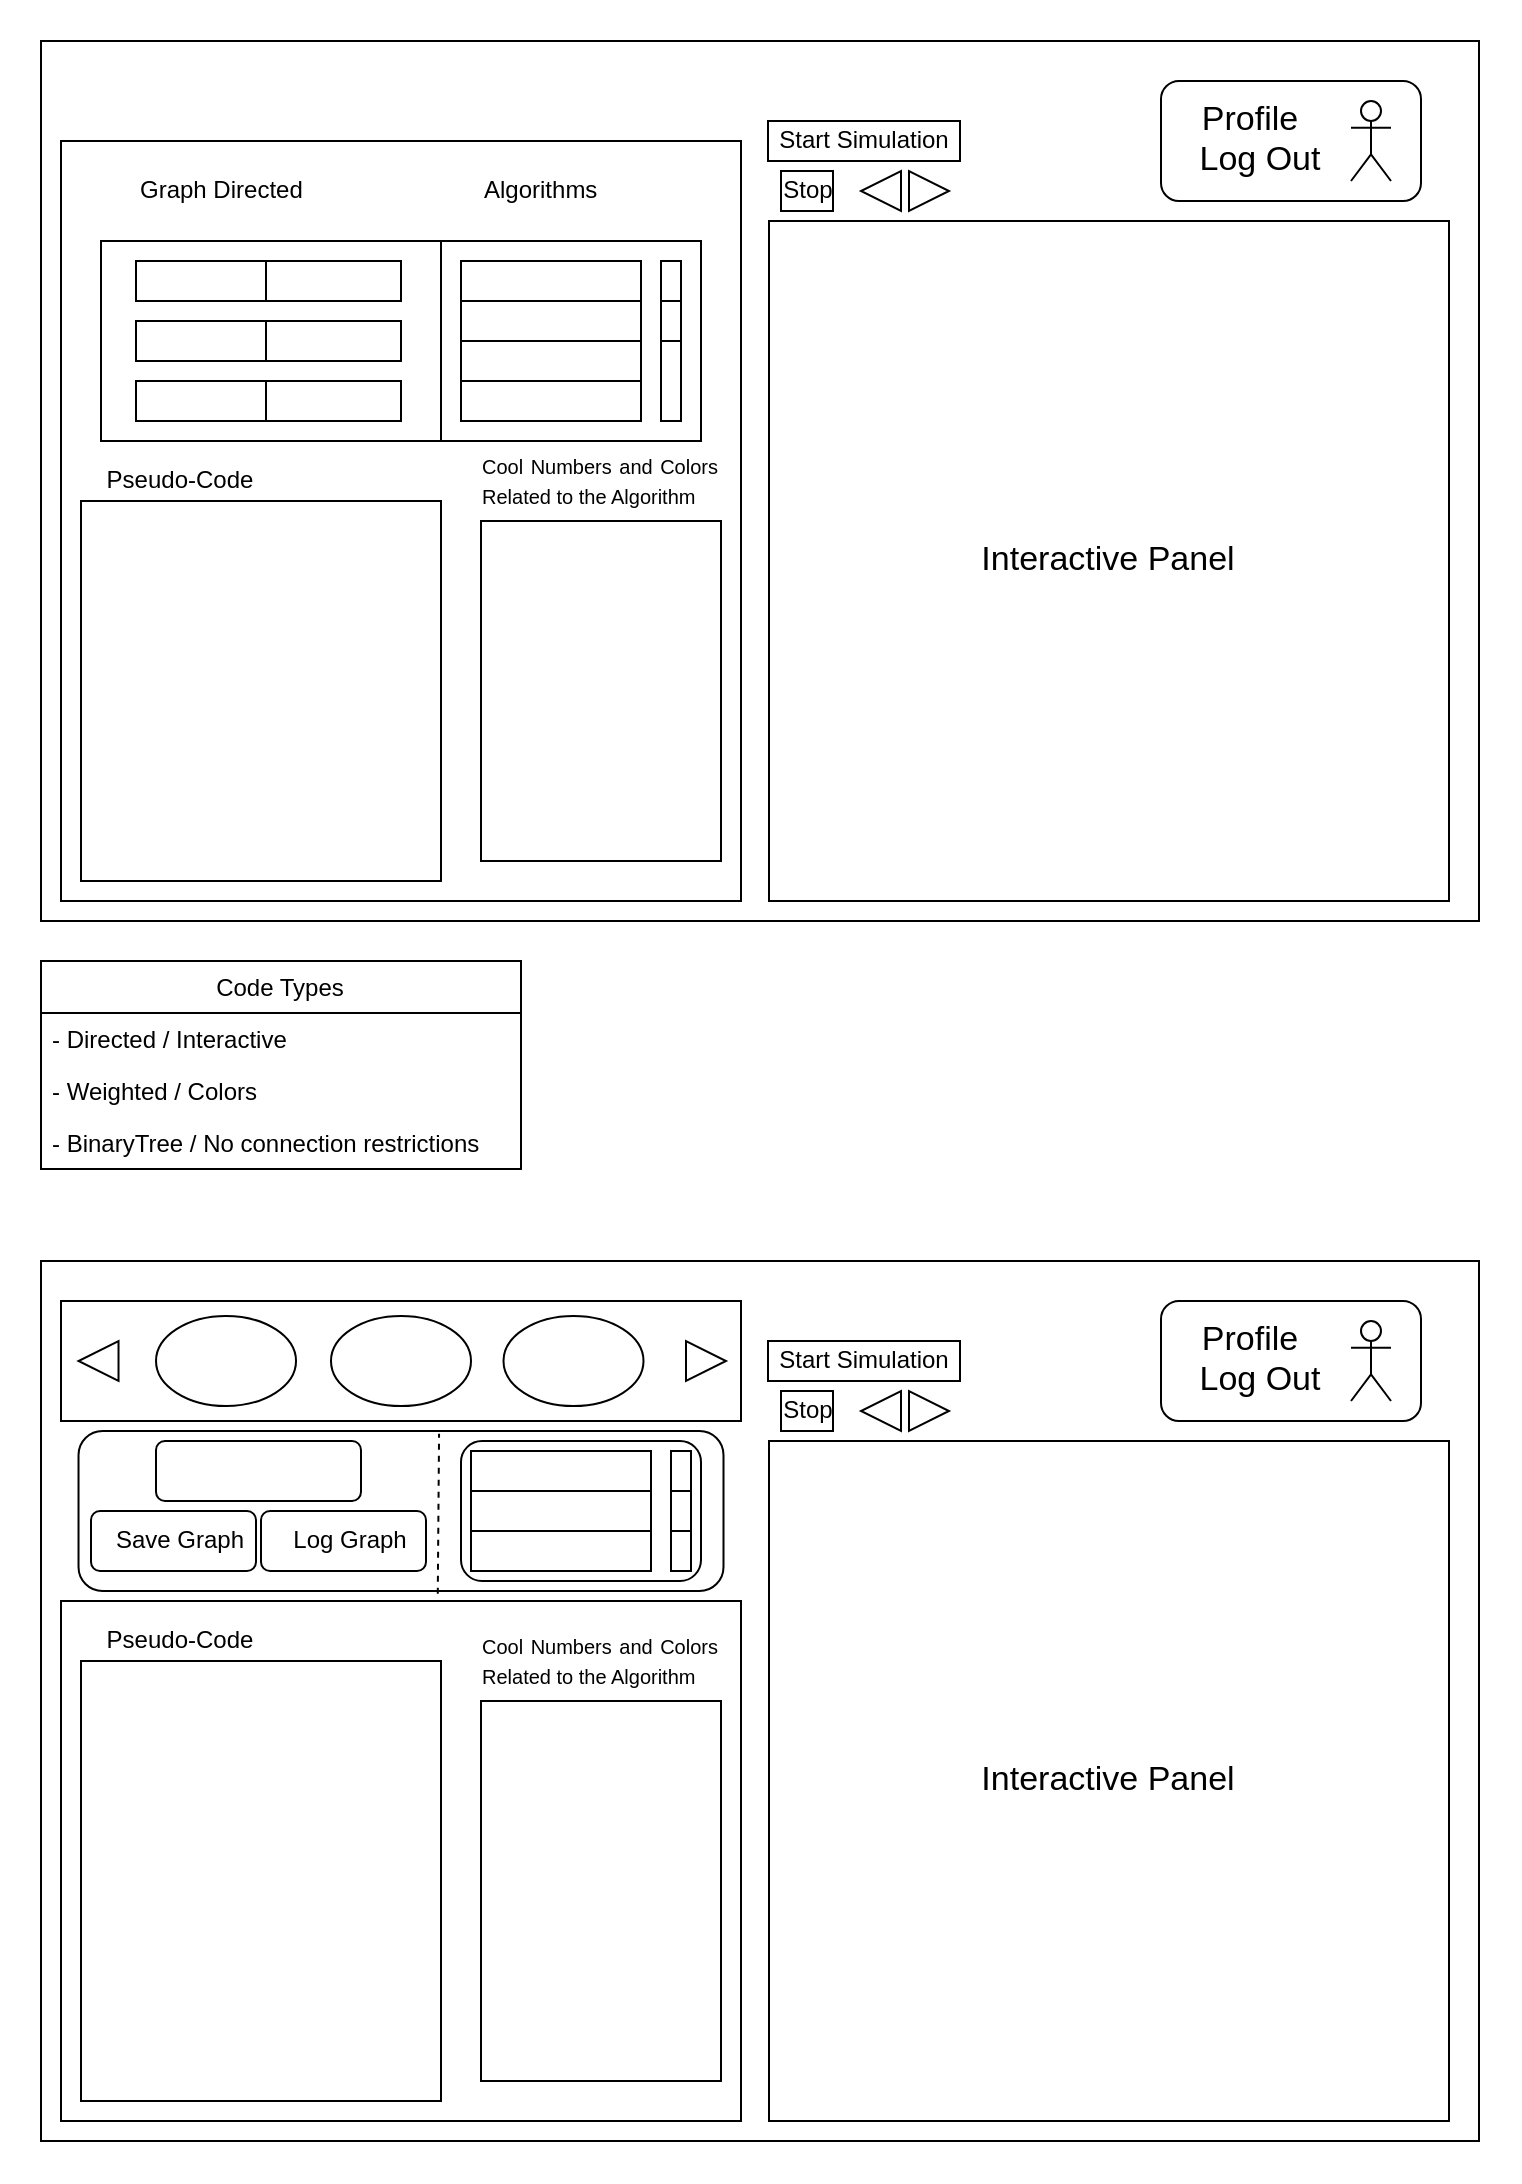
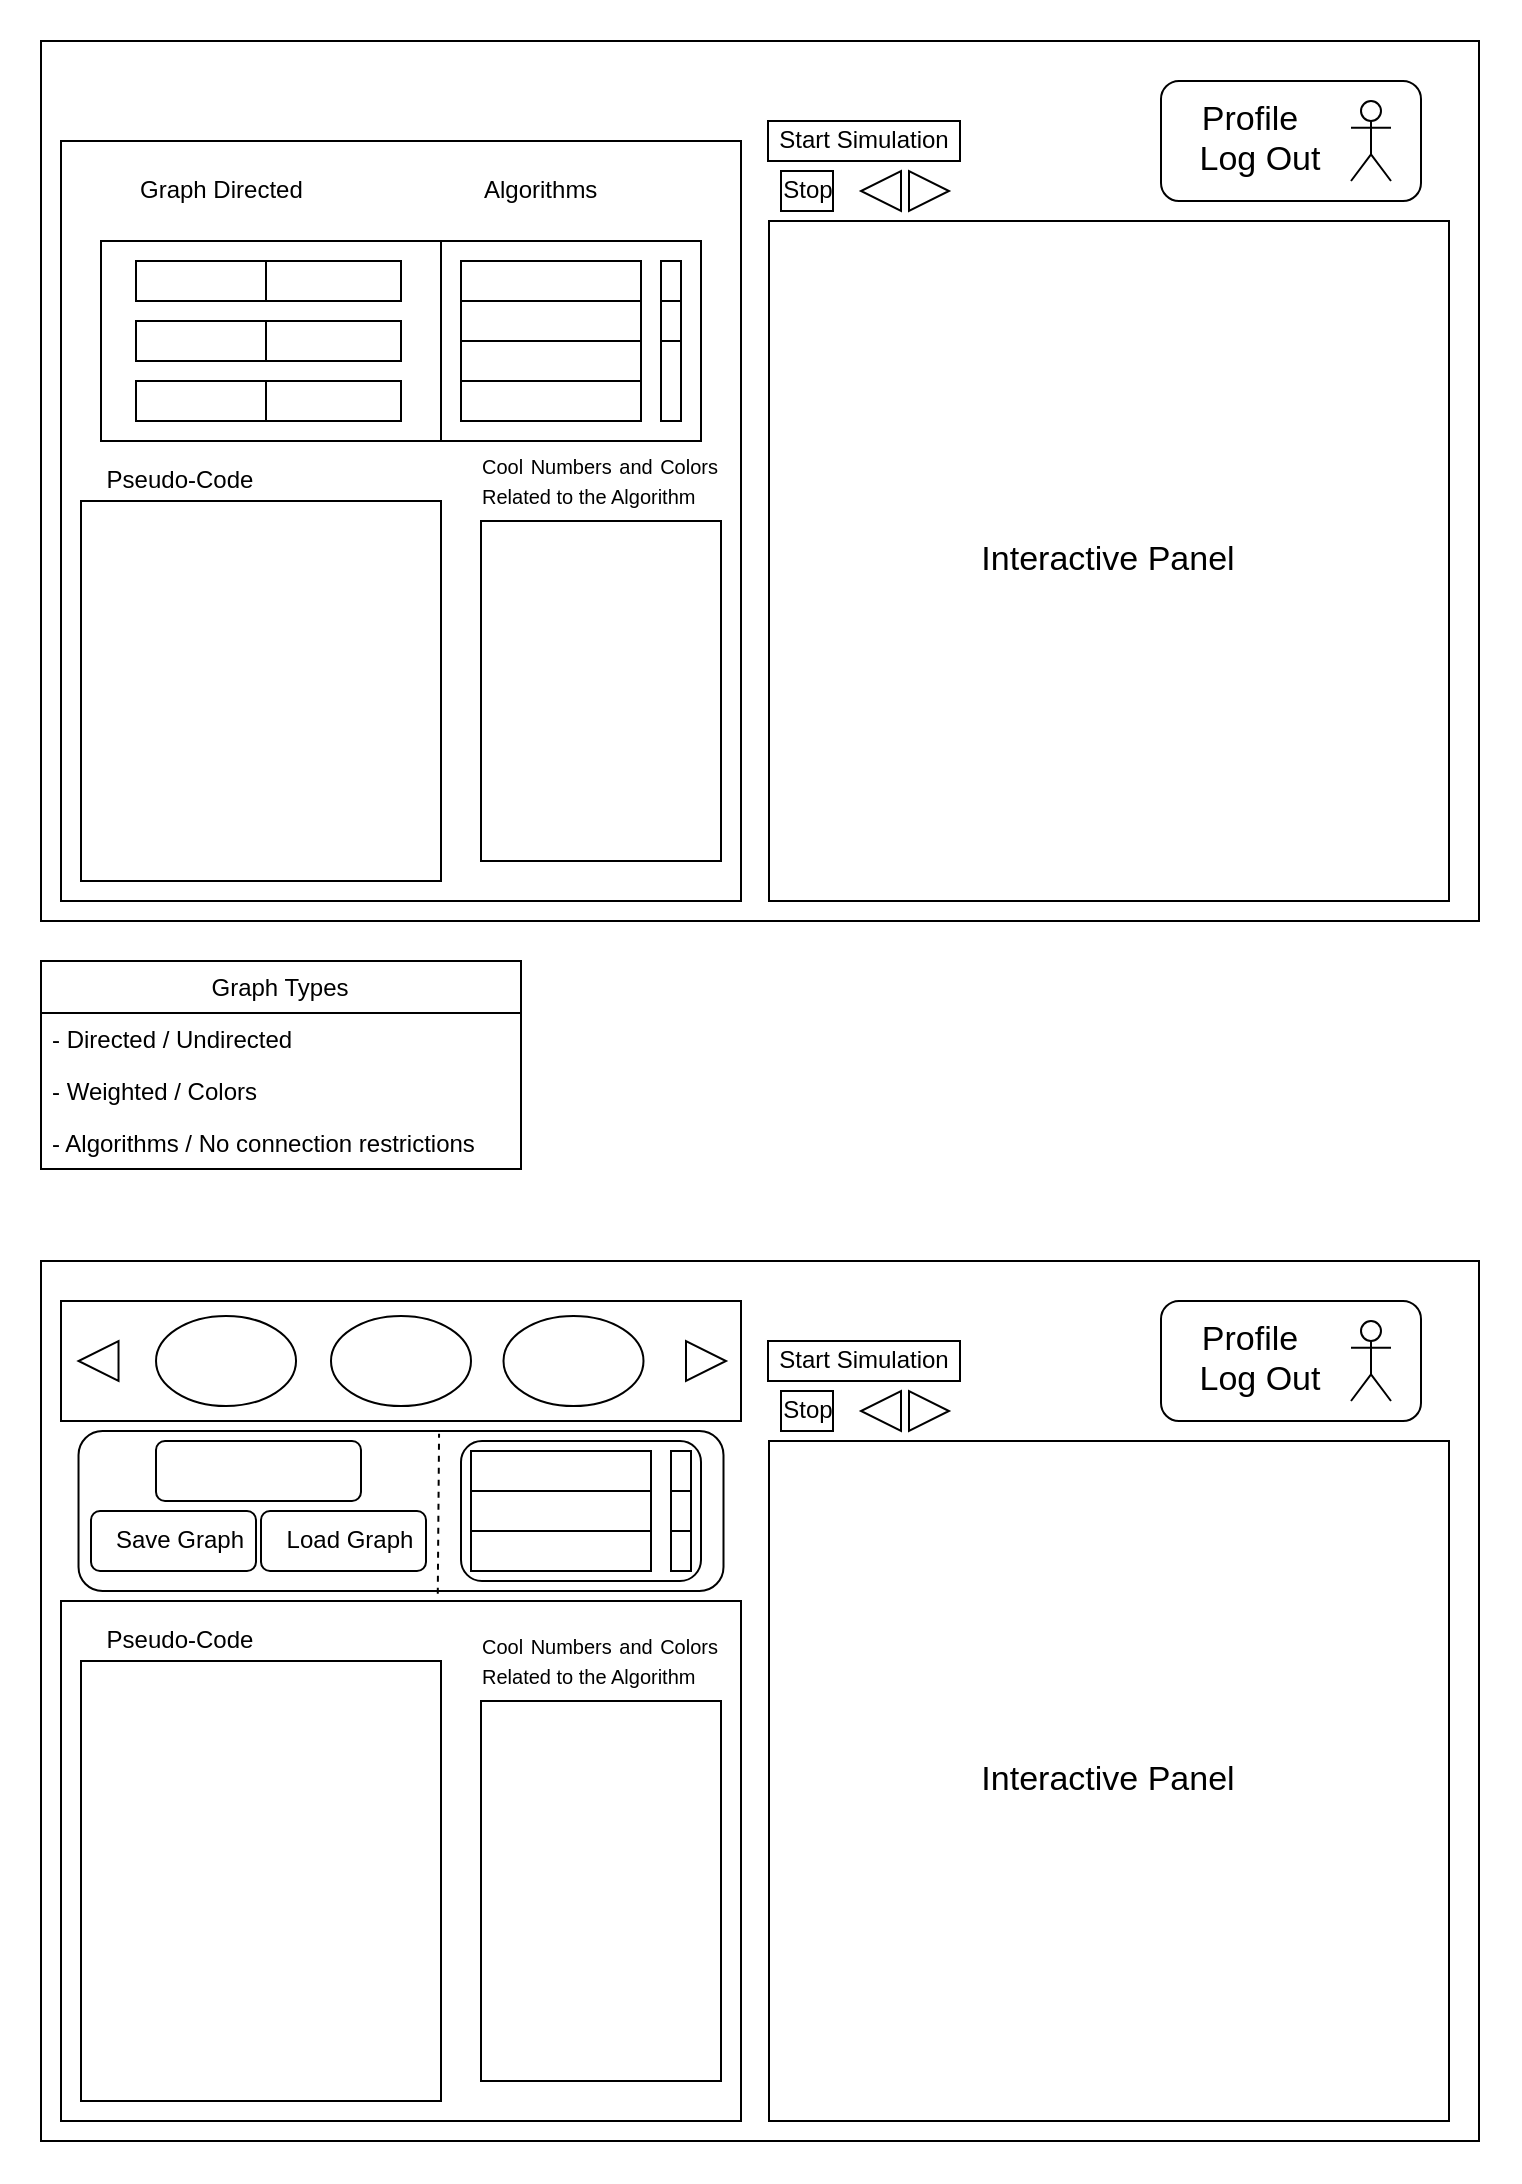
(280, 988) -> (280, 988)
(198, 1040) -> (191, 1040)
(299, 1144) -> (296, 1144)
(351, 1541) -> (351, 1541)
